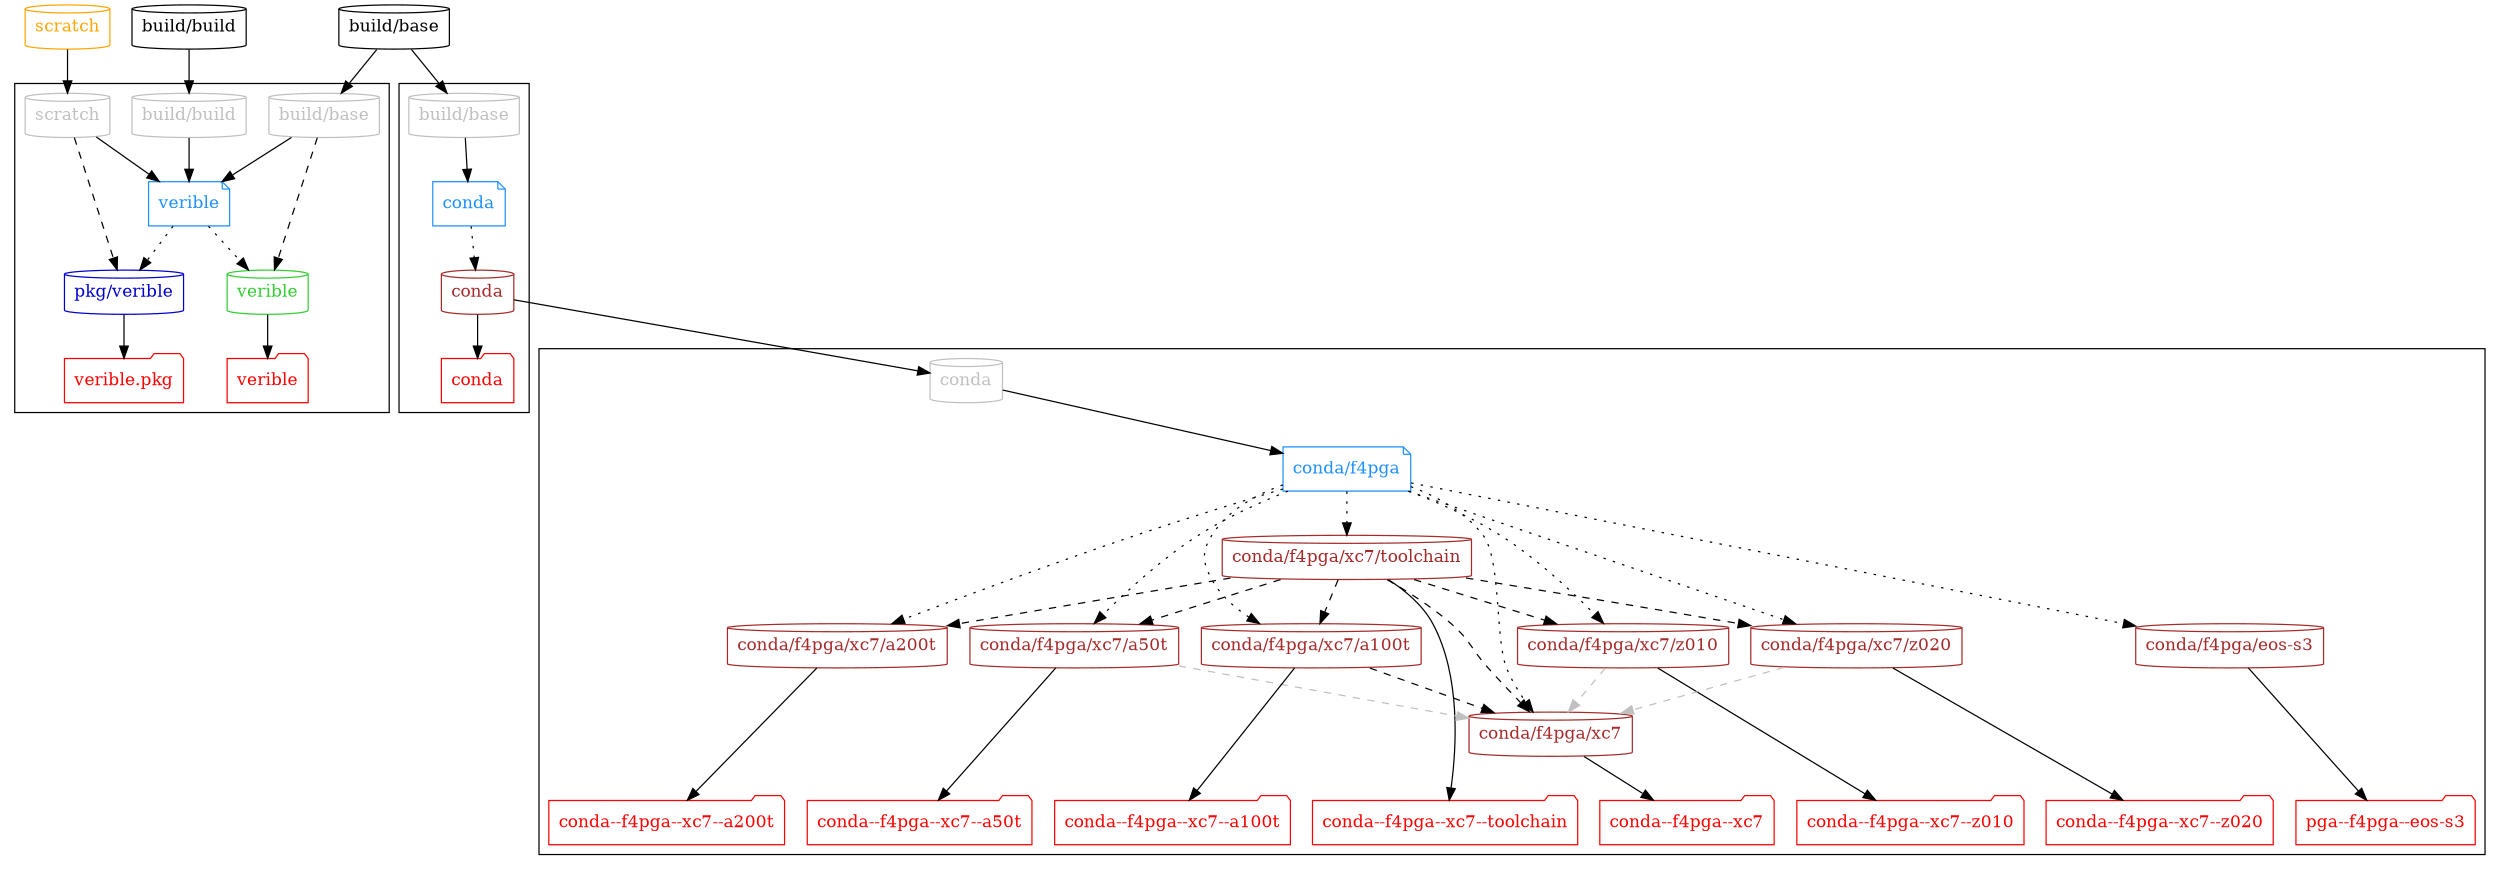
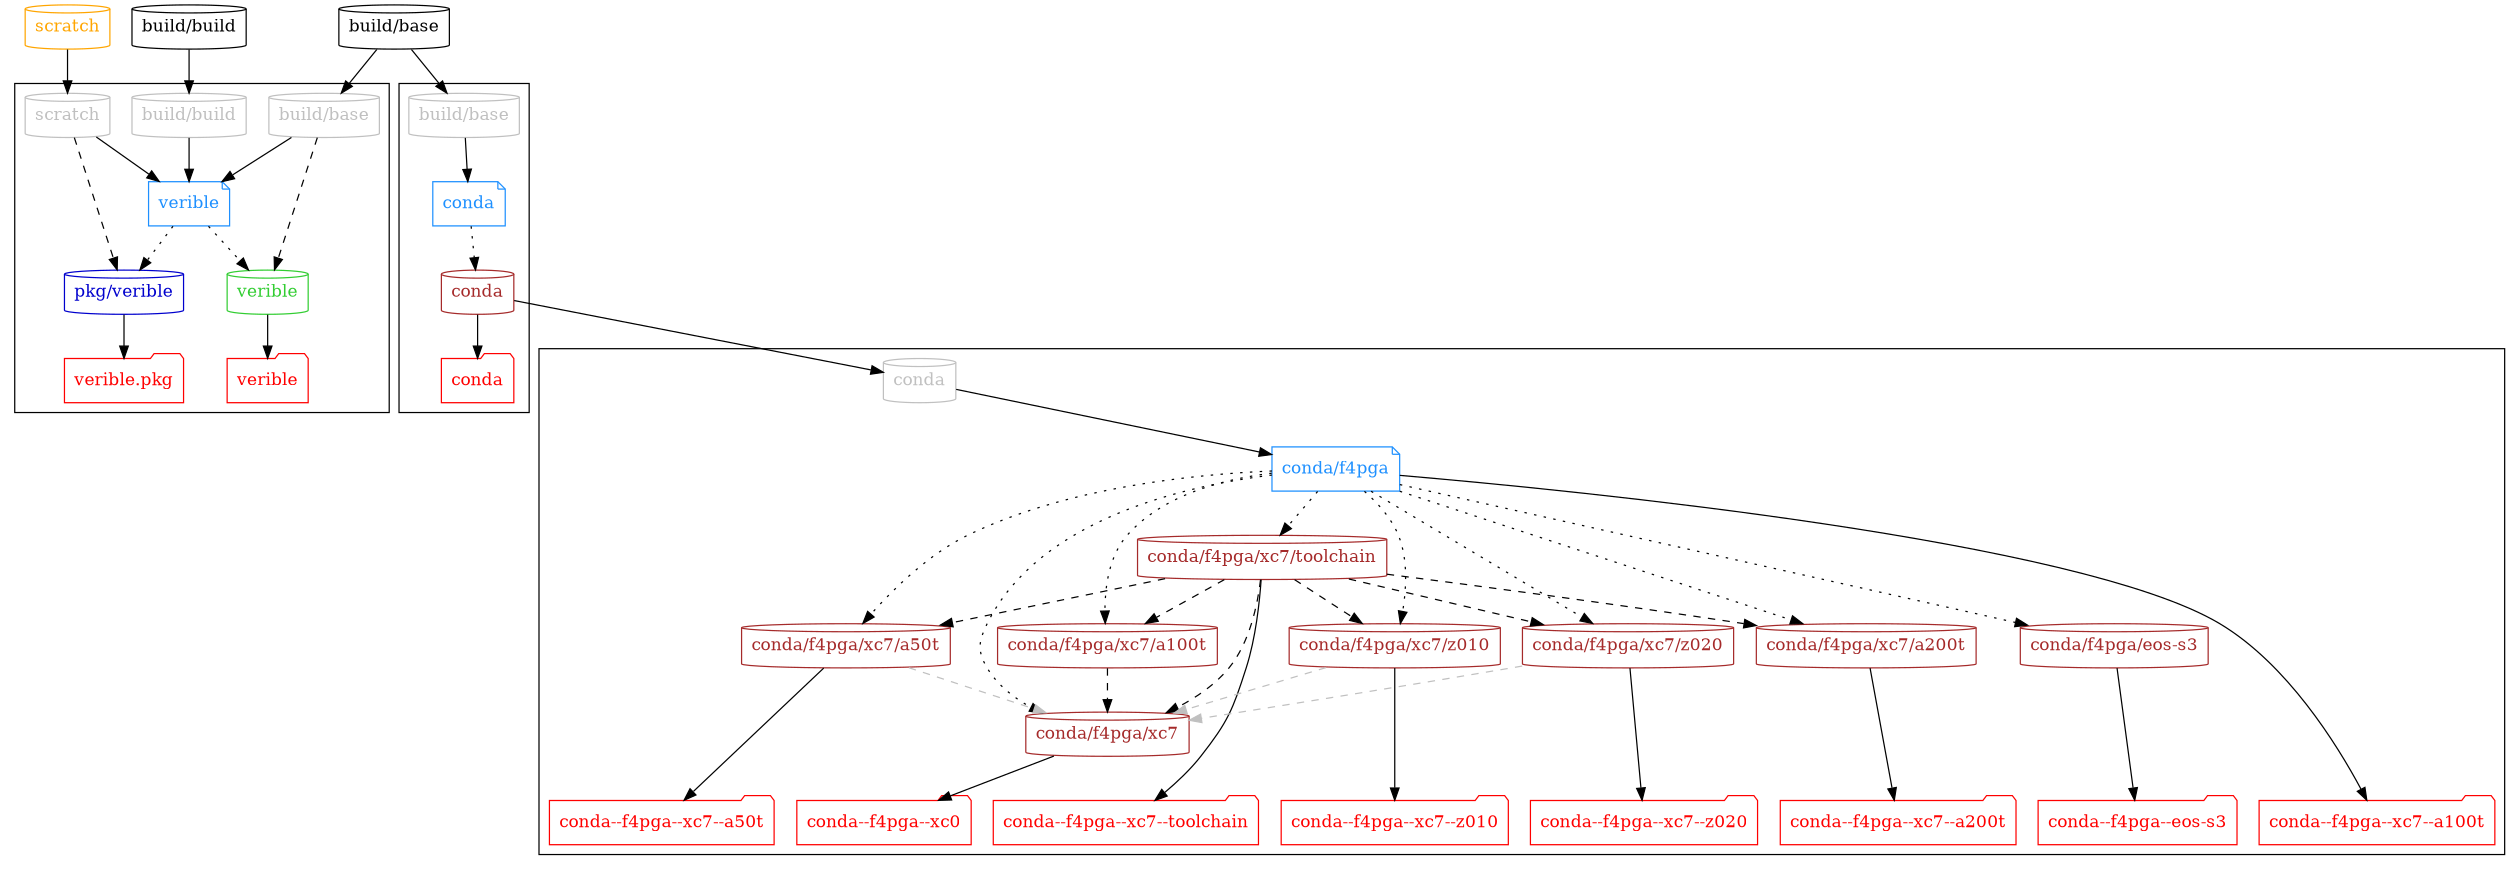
(1246, 729) -> (1924, 540)
(1687, 823) -> (884, 823)
(2386, 823) -> (2138, 823)
